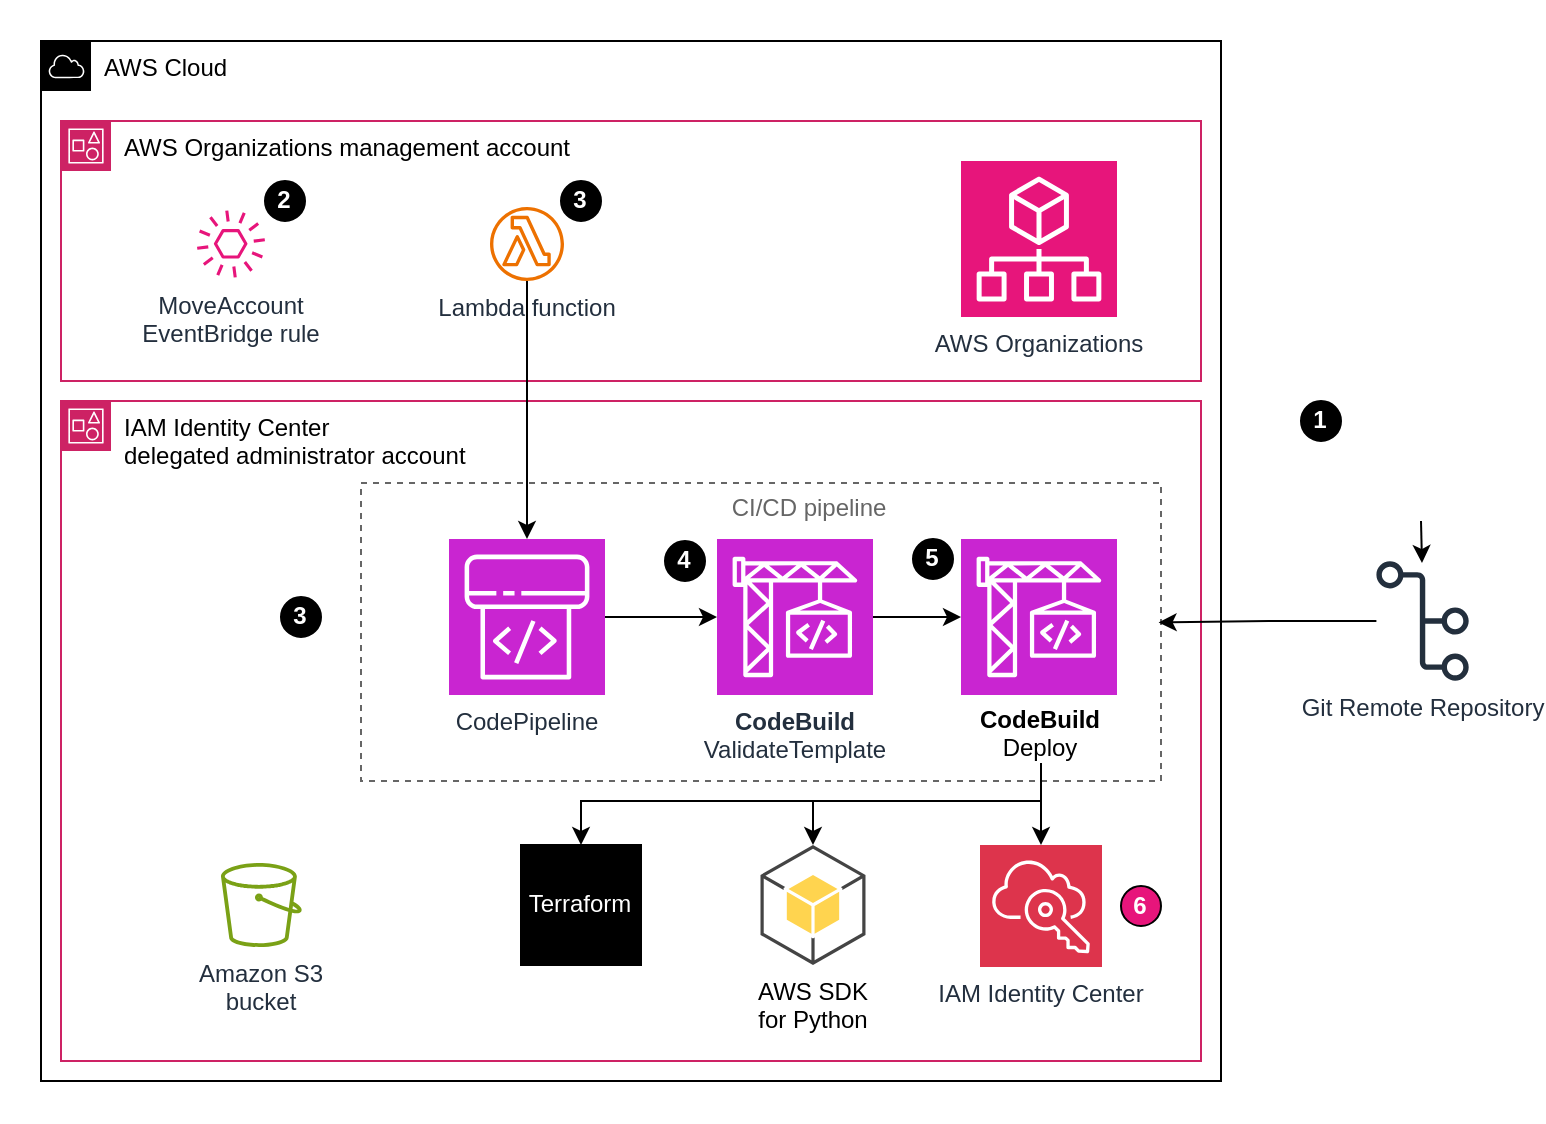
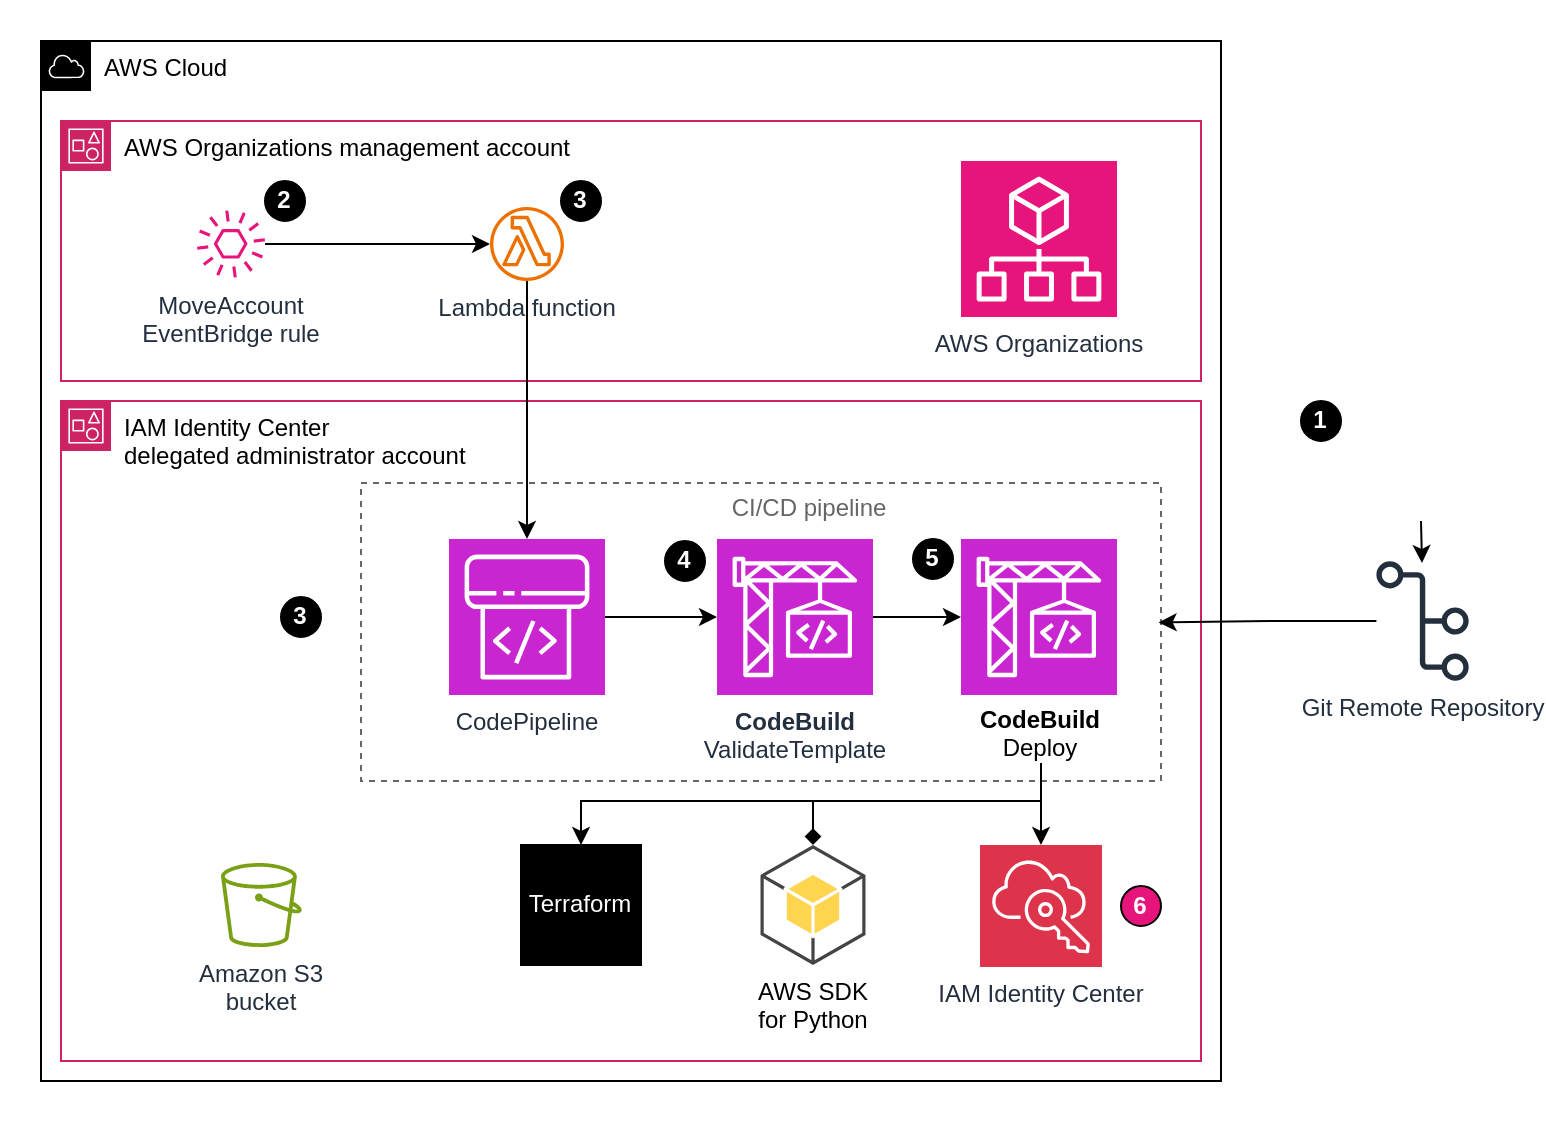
none -> (371, 244)
(813, 830) -> (813, 829)
